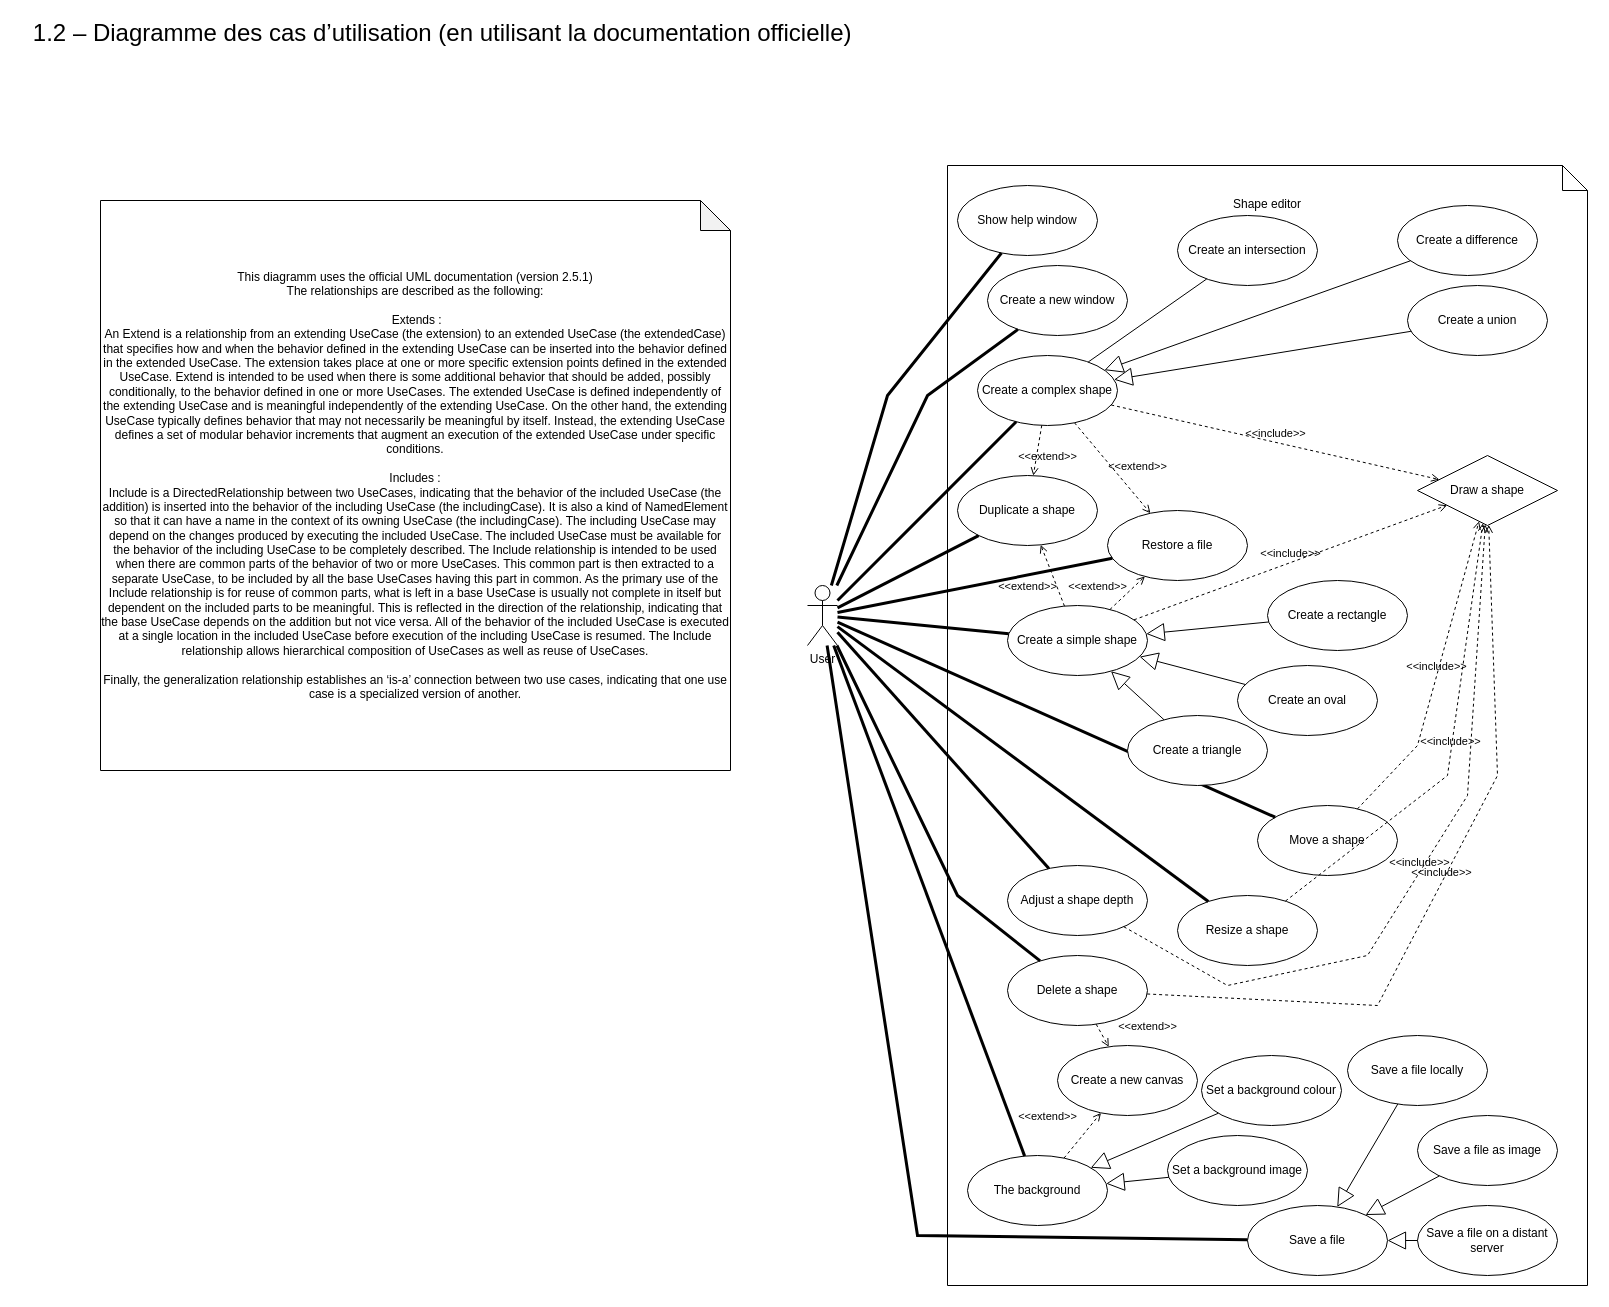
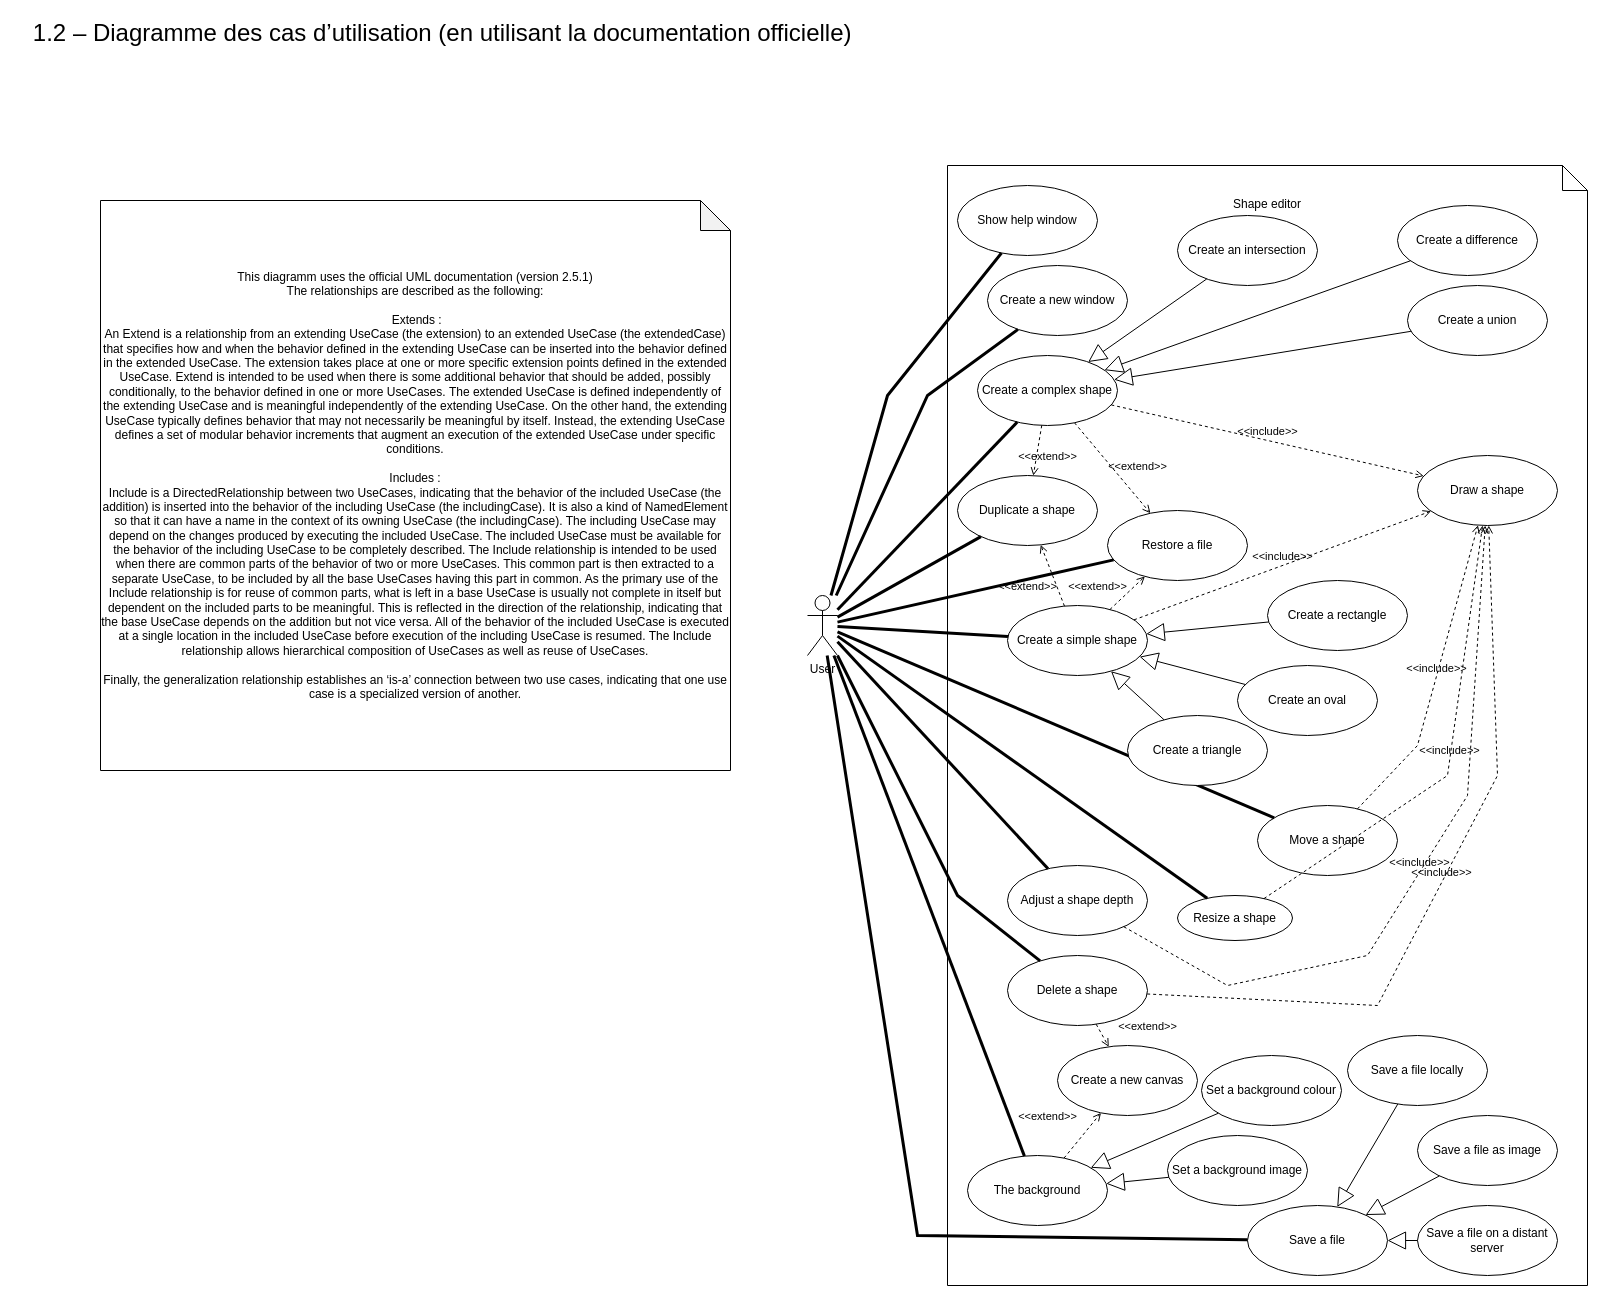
(1097, 356) -> (1105, 350)
(1488, 491) -> (1488, 491)
(823, 616) -> (823, 626)
(1248, 931) -> (1235, 918)
